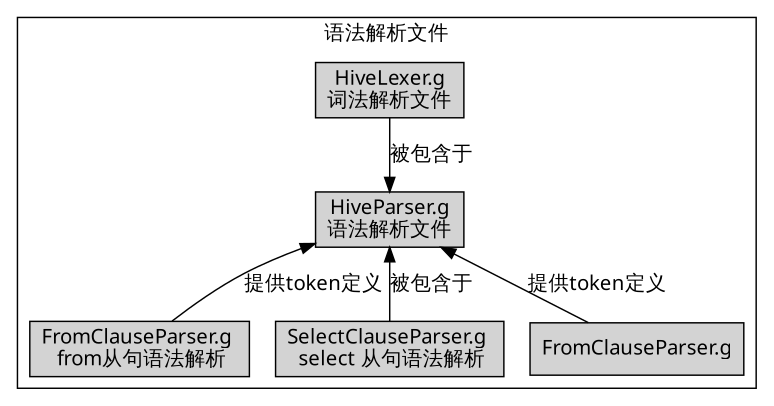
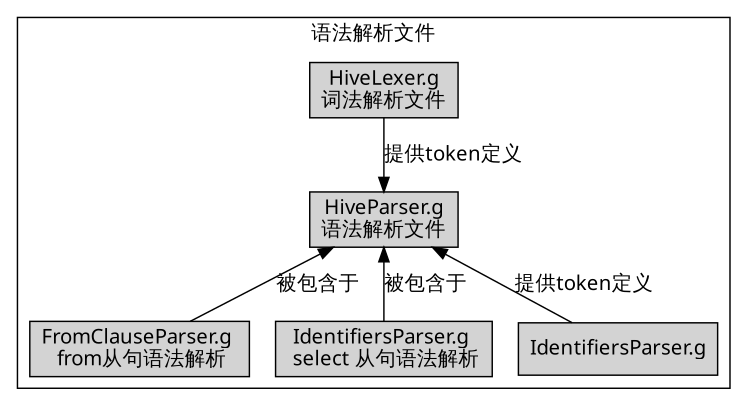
(432, 155) -> (454, 155)
(314, 284) -> (318, 284)
(390, 349) -> (384, 349)
(637, 349) -> (618, 349)
